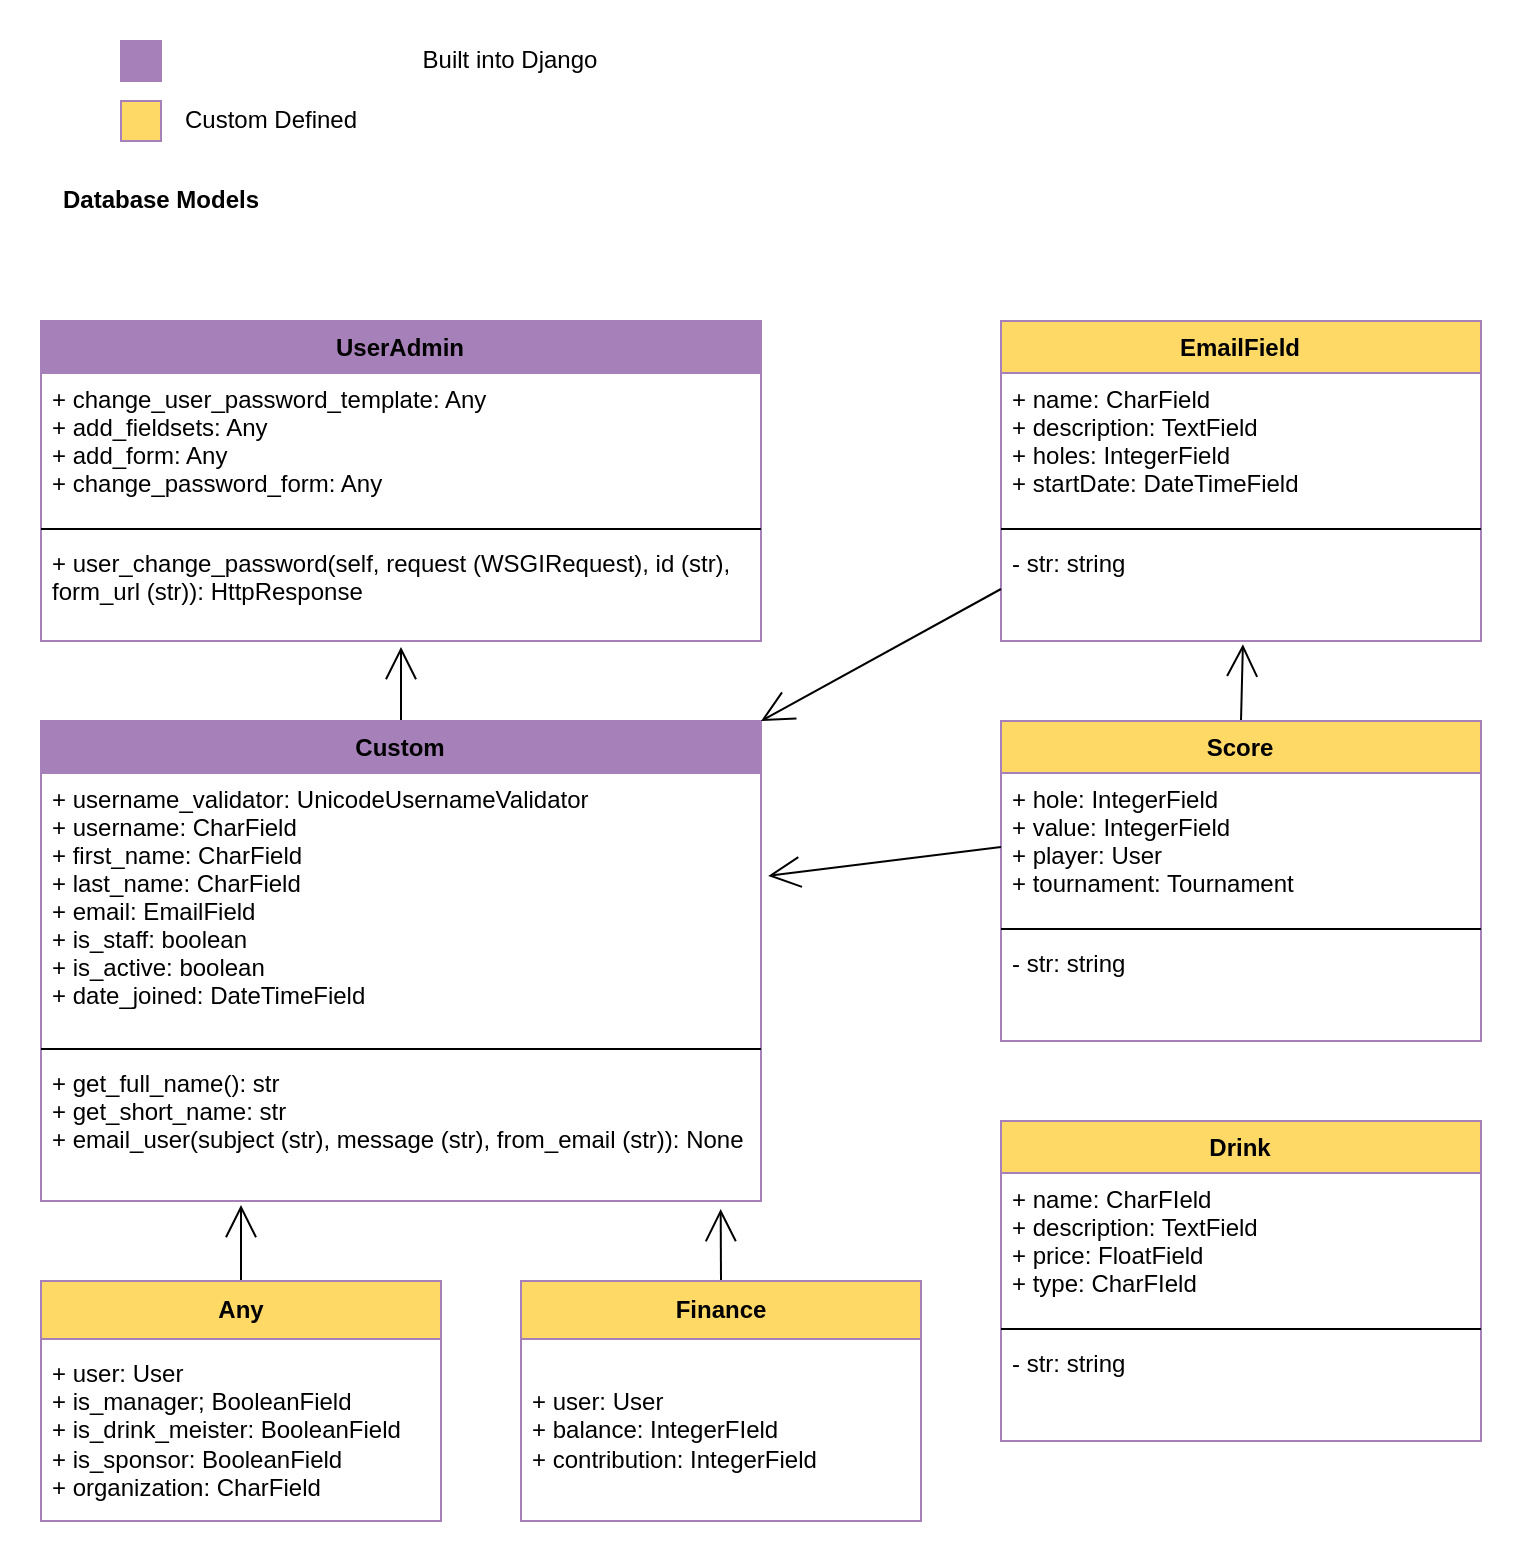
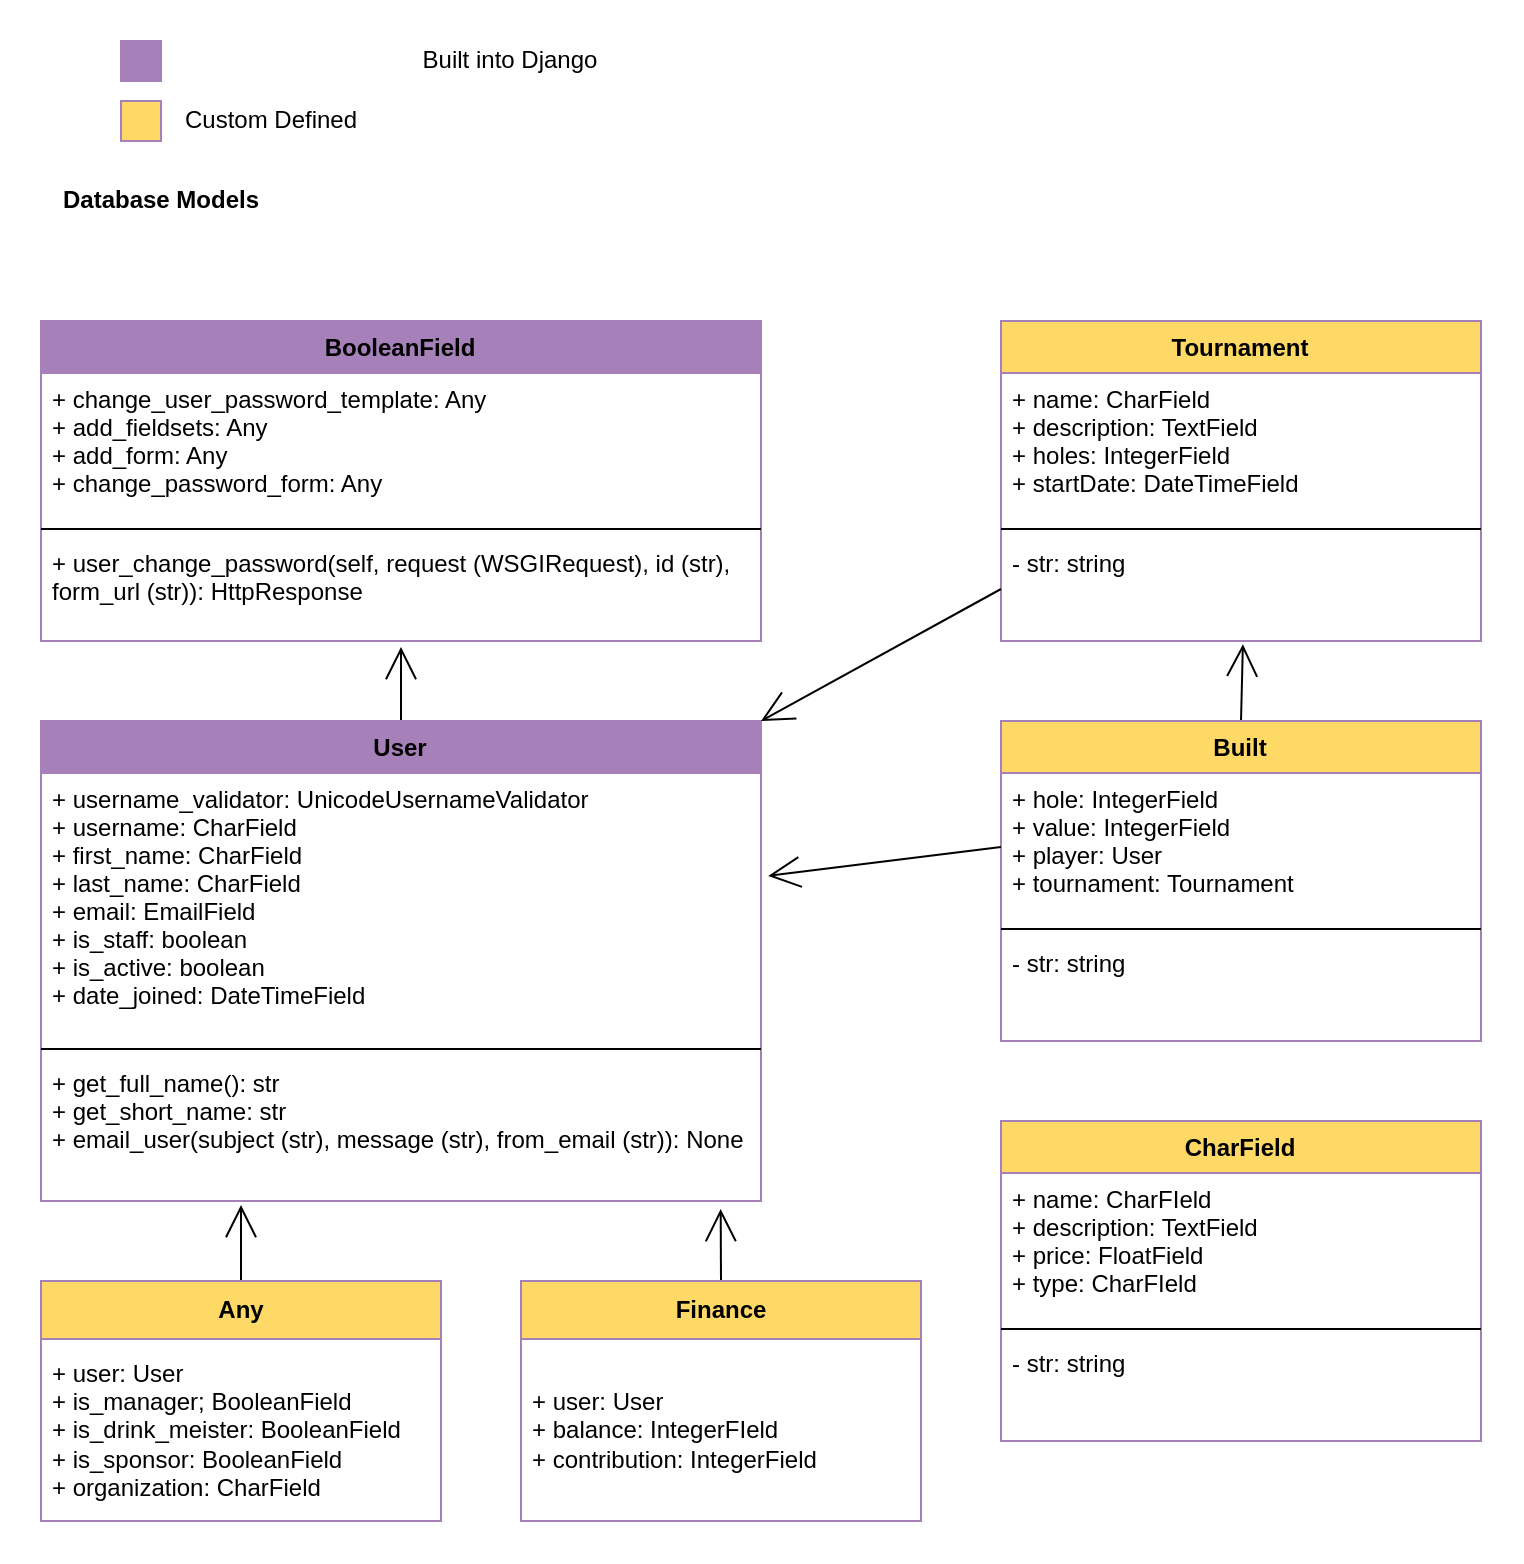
(400, 348) -> (400, 348)
(1240, 348) -> (1240, 348)
(400, 748) -> (400, 748)
(1240, 748) -> (1240, 748)
(1240, 1148) -> (1240, 1148)
